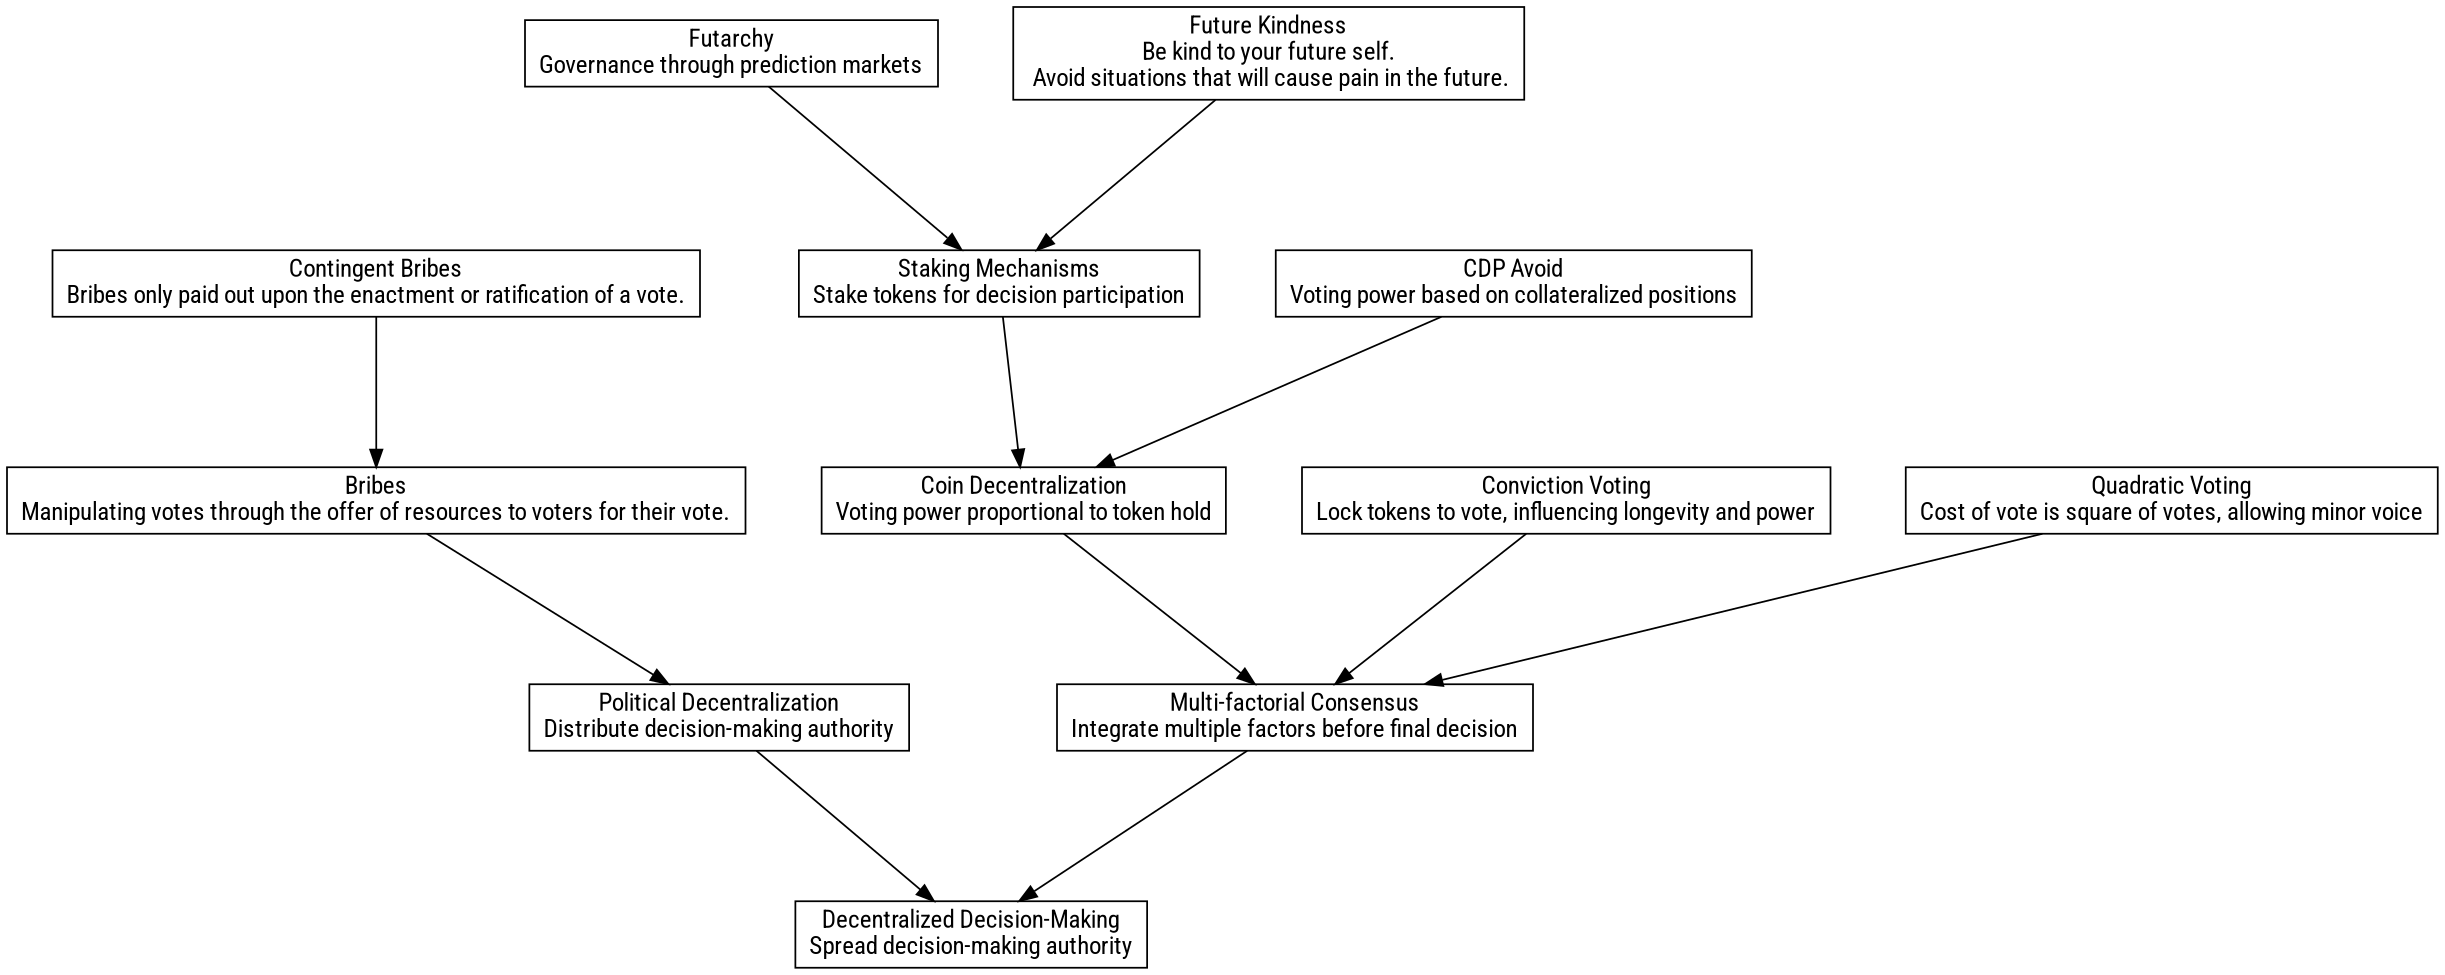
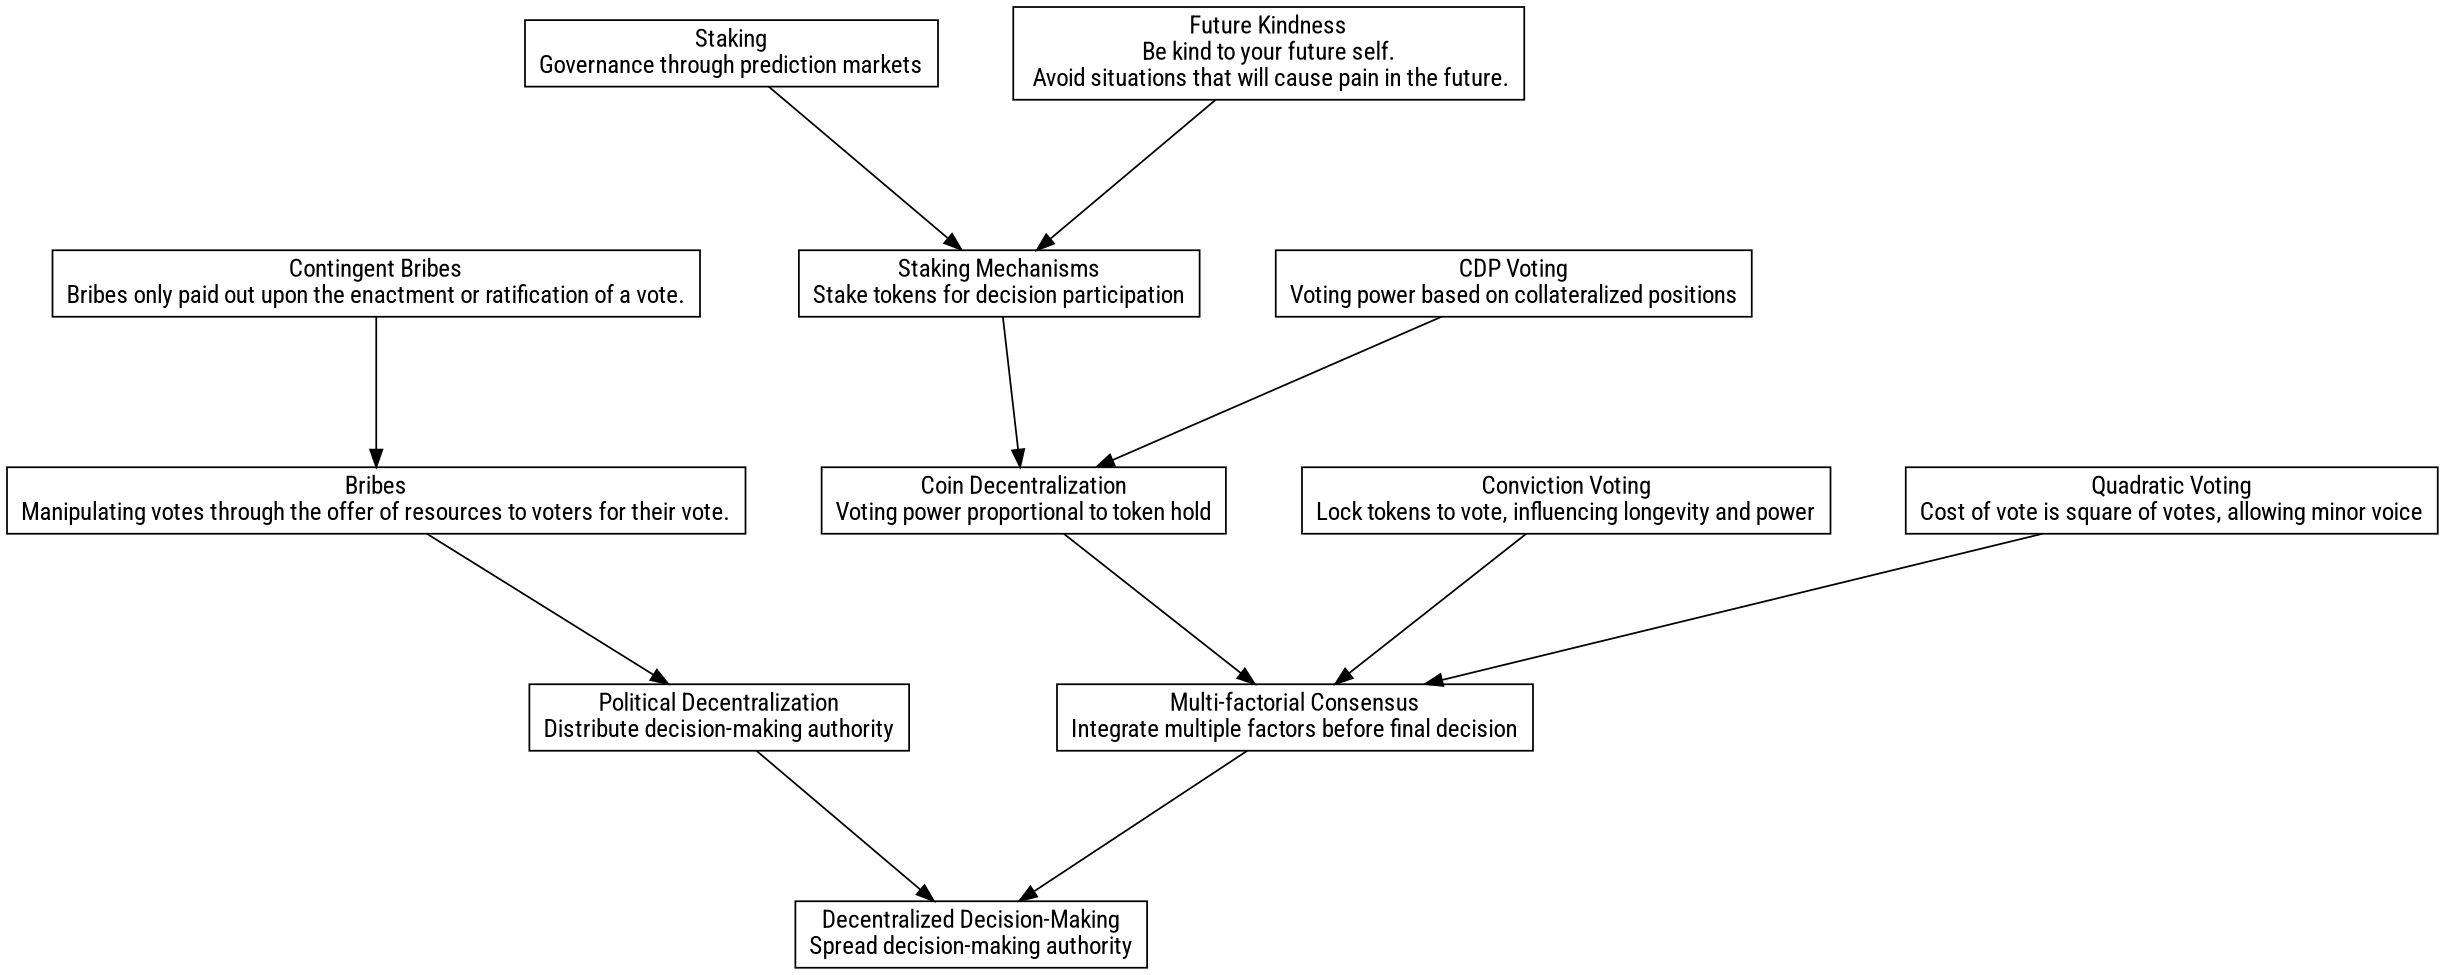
(732, 53) -> (732, 53)
(1514, 284) -> (1514, 284)
